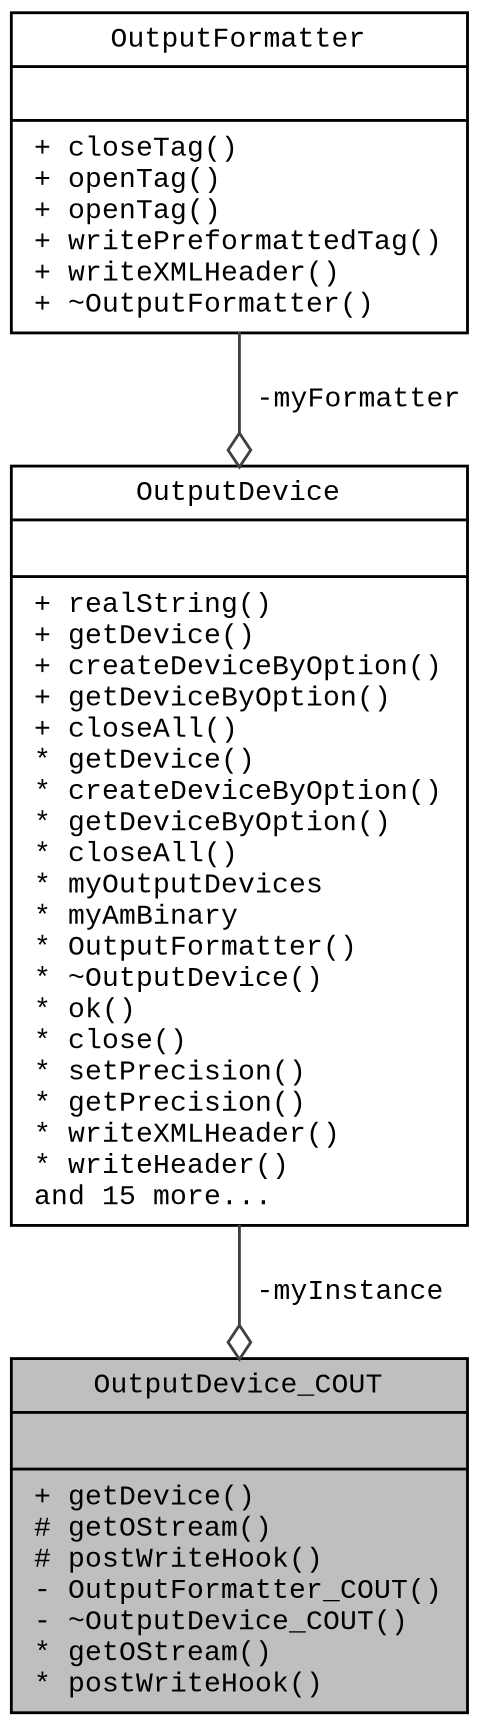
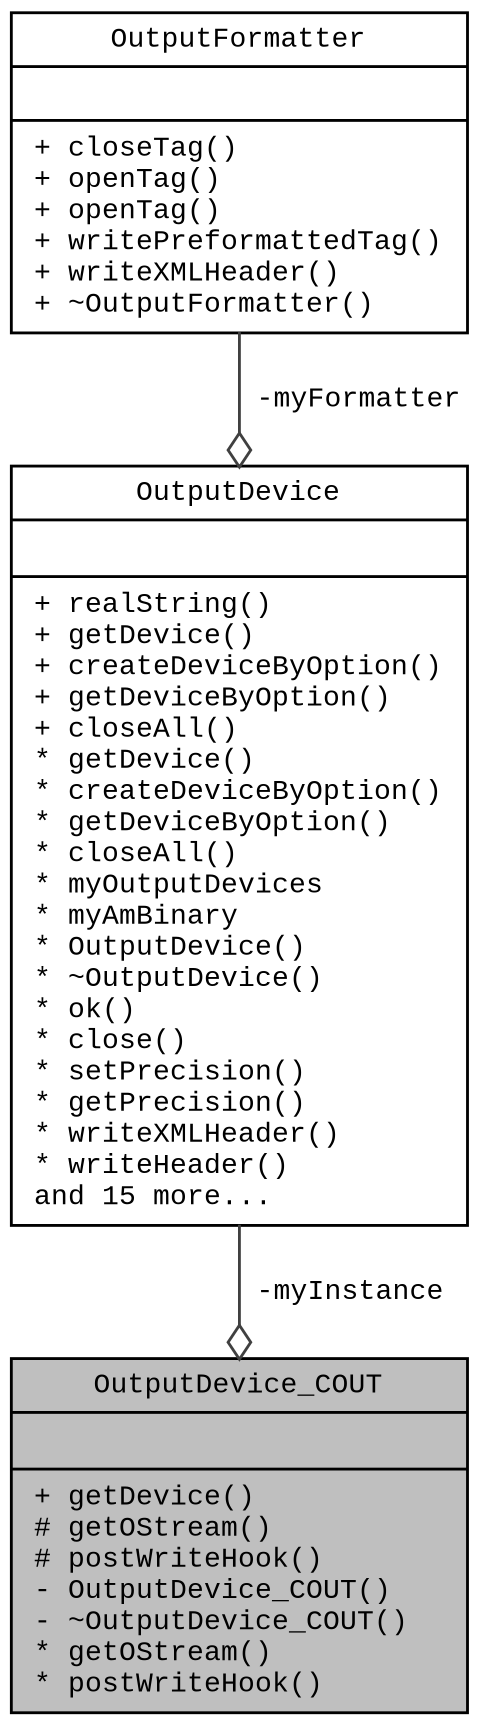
(197, 946) -> (171, 946)
(239, 1590) -> (214, 1590)
